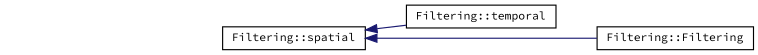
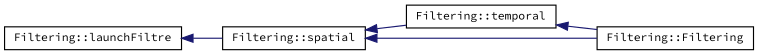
none -> (583, 28)
none -> (93, 38)
